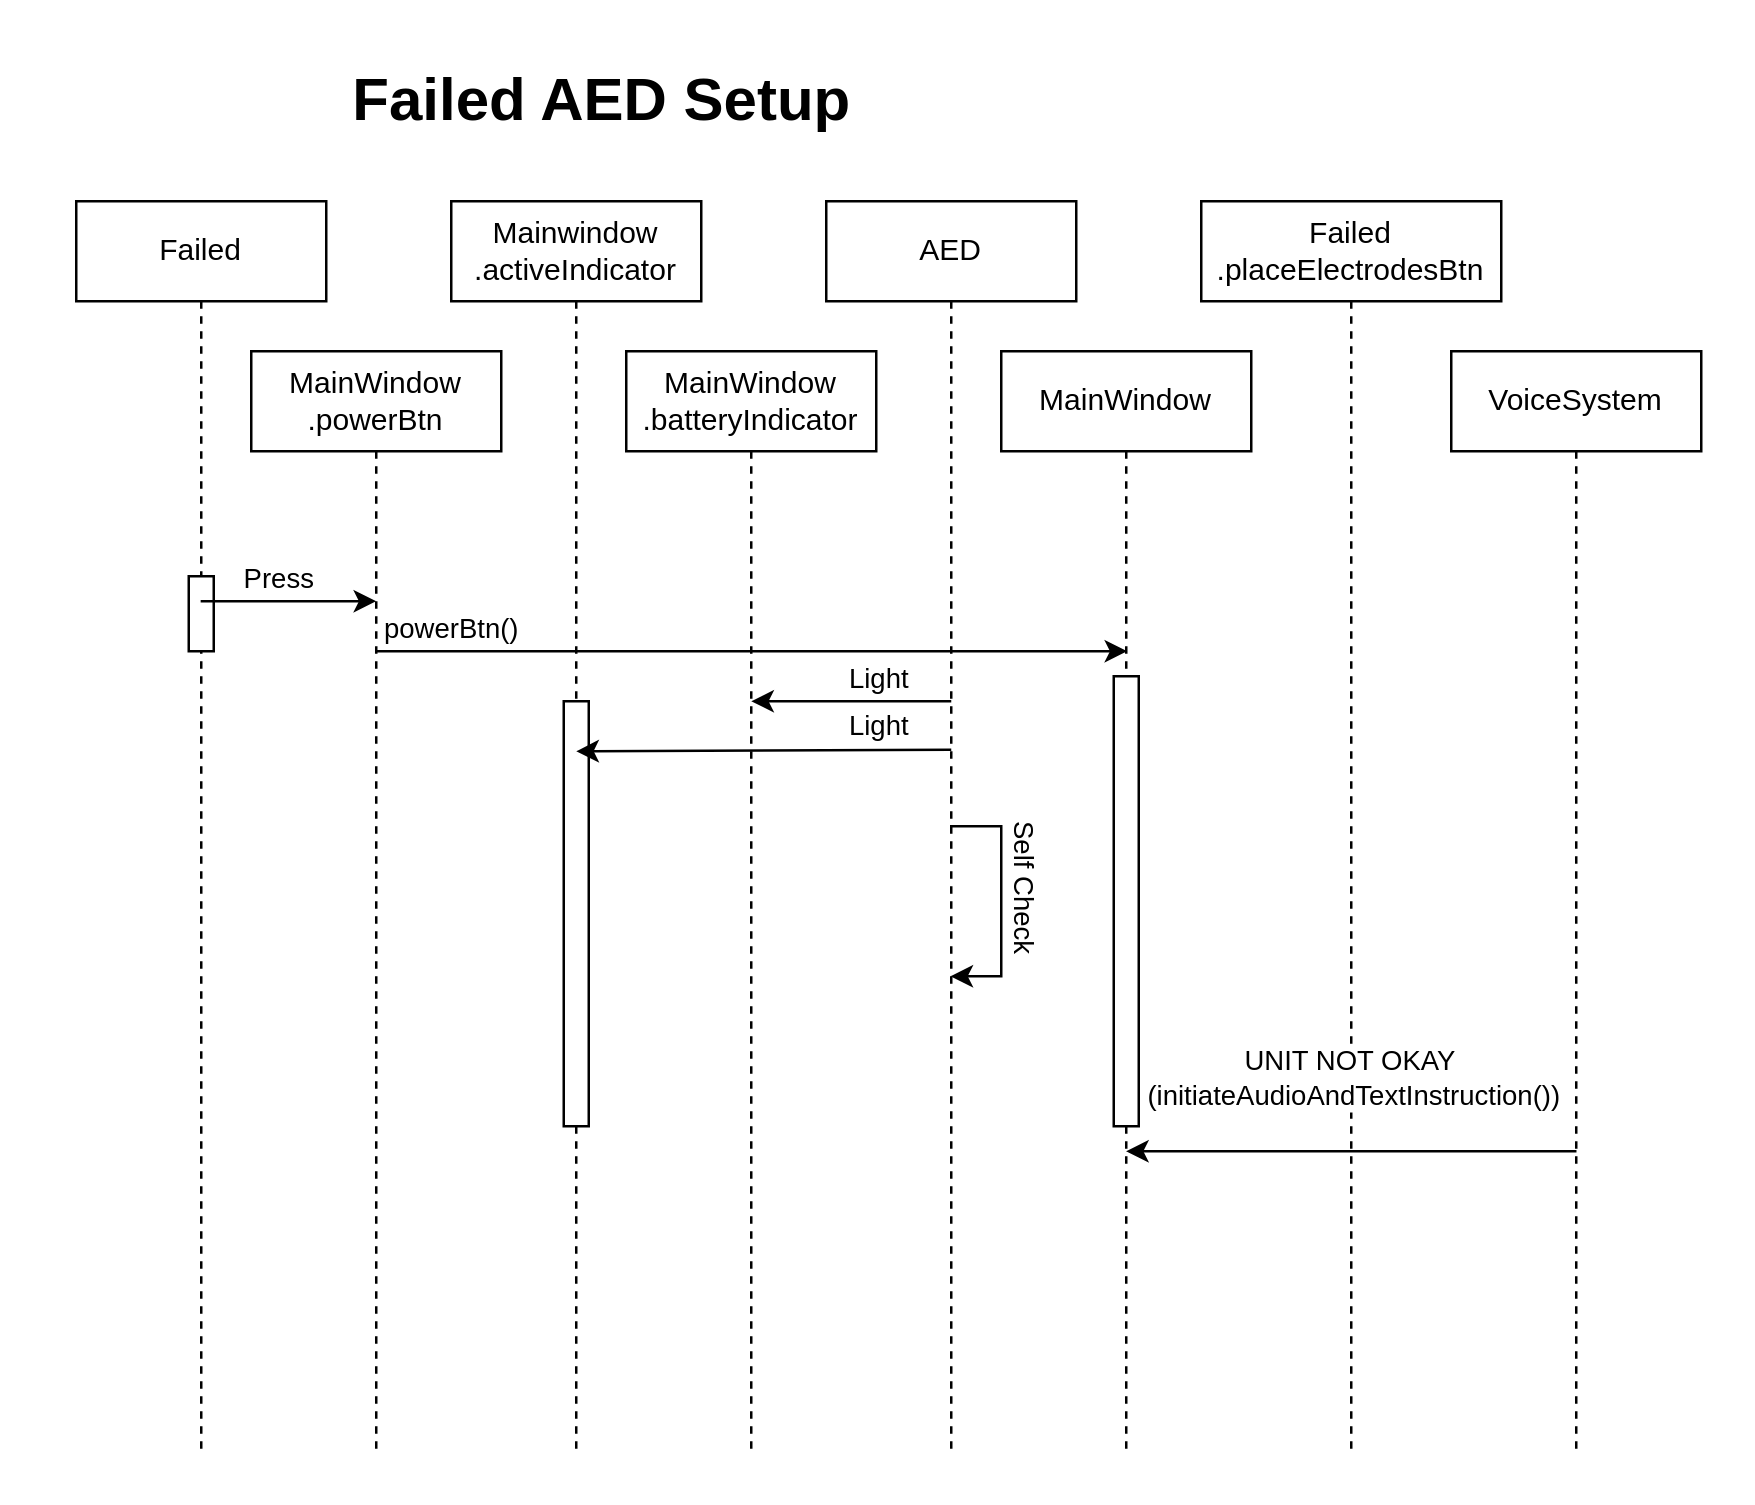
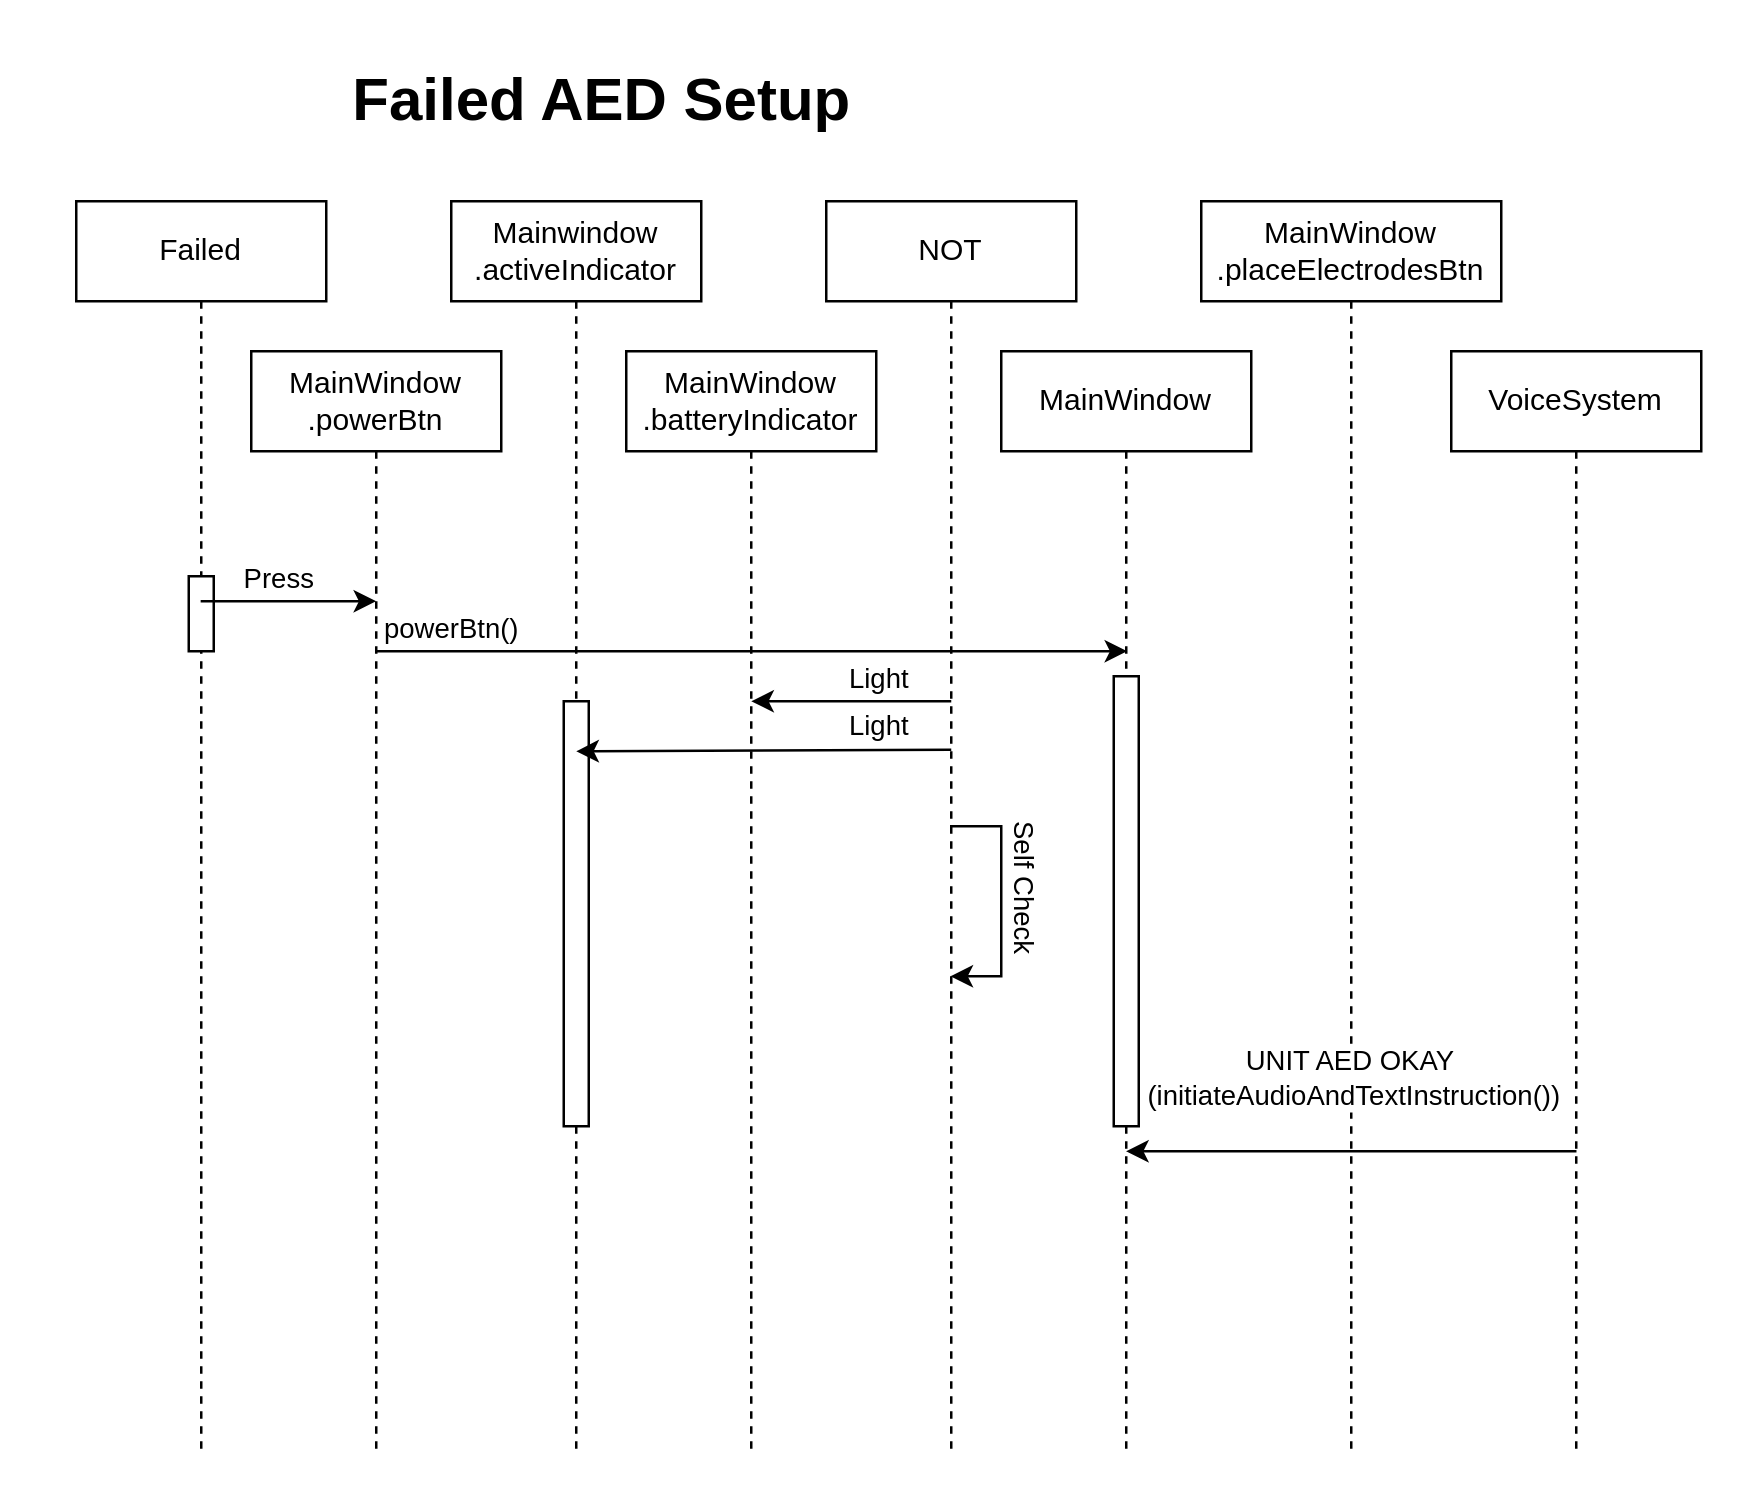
(951, 251) -> (951, 251)
(1351, 251) -> (1351, 251)
(1355, 1079) -> (1355, 1079)
